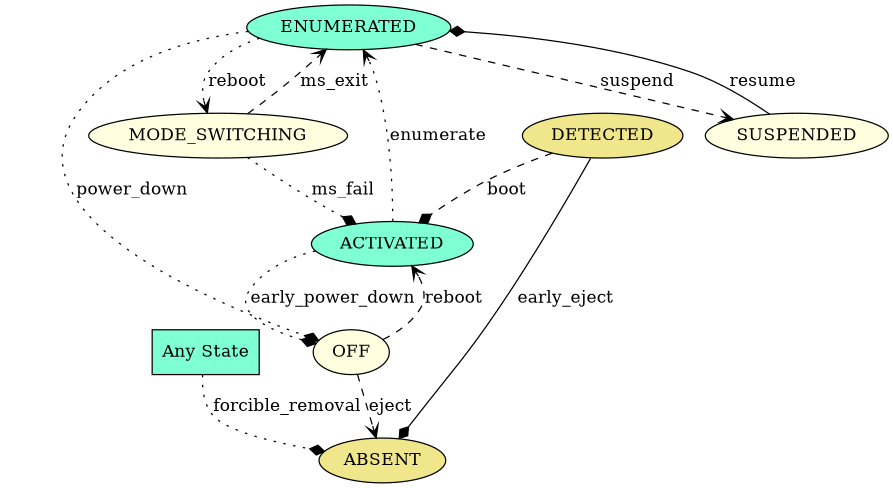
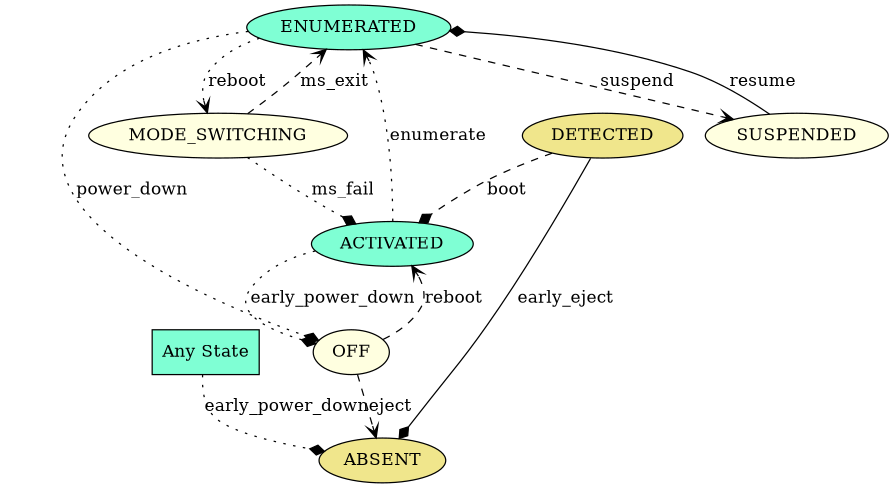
(287, 406) -> (287, 406)
